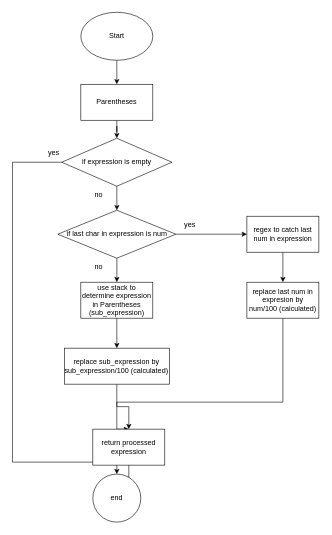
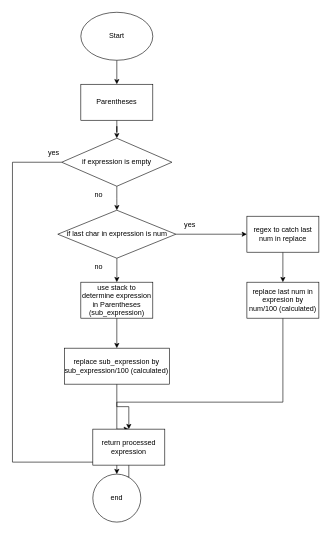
(283, 234) -> (283, 234)
